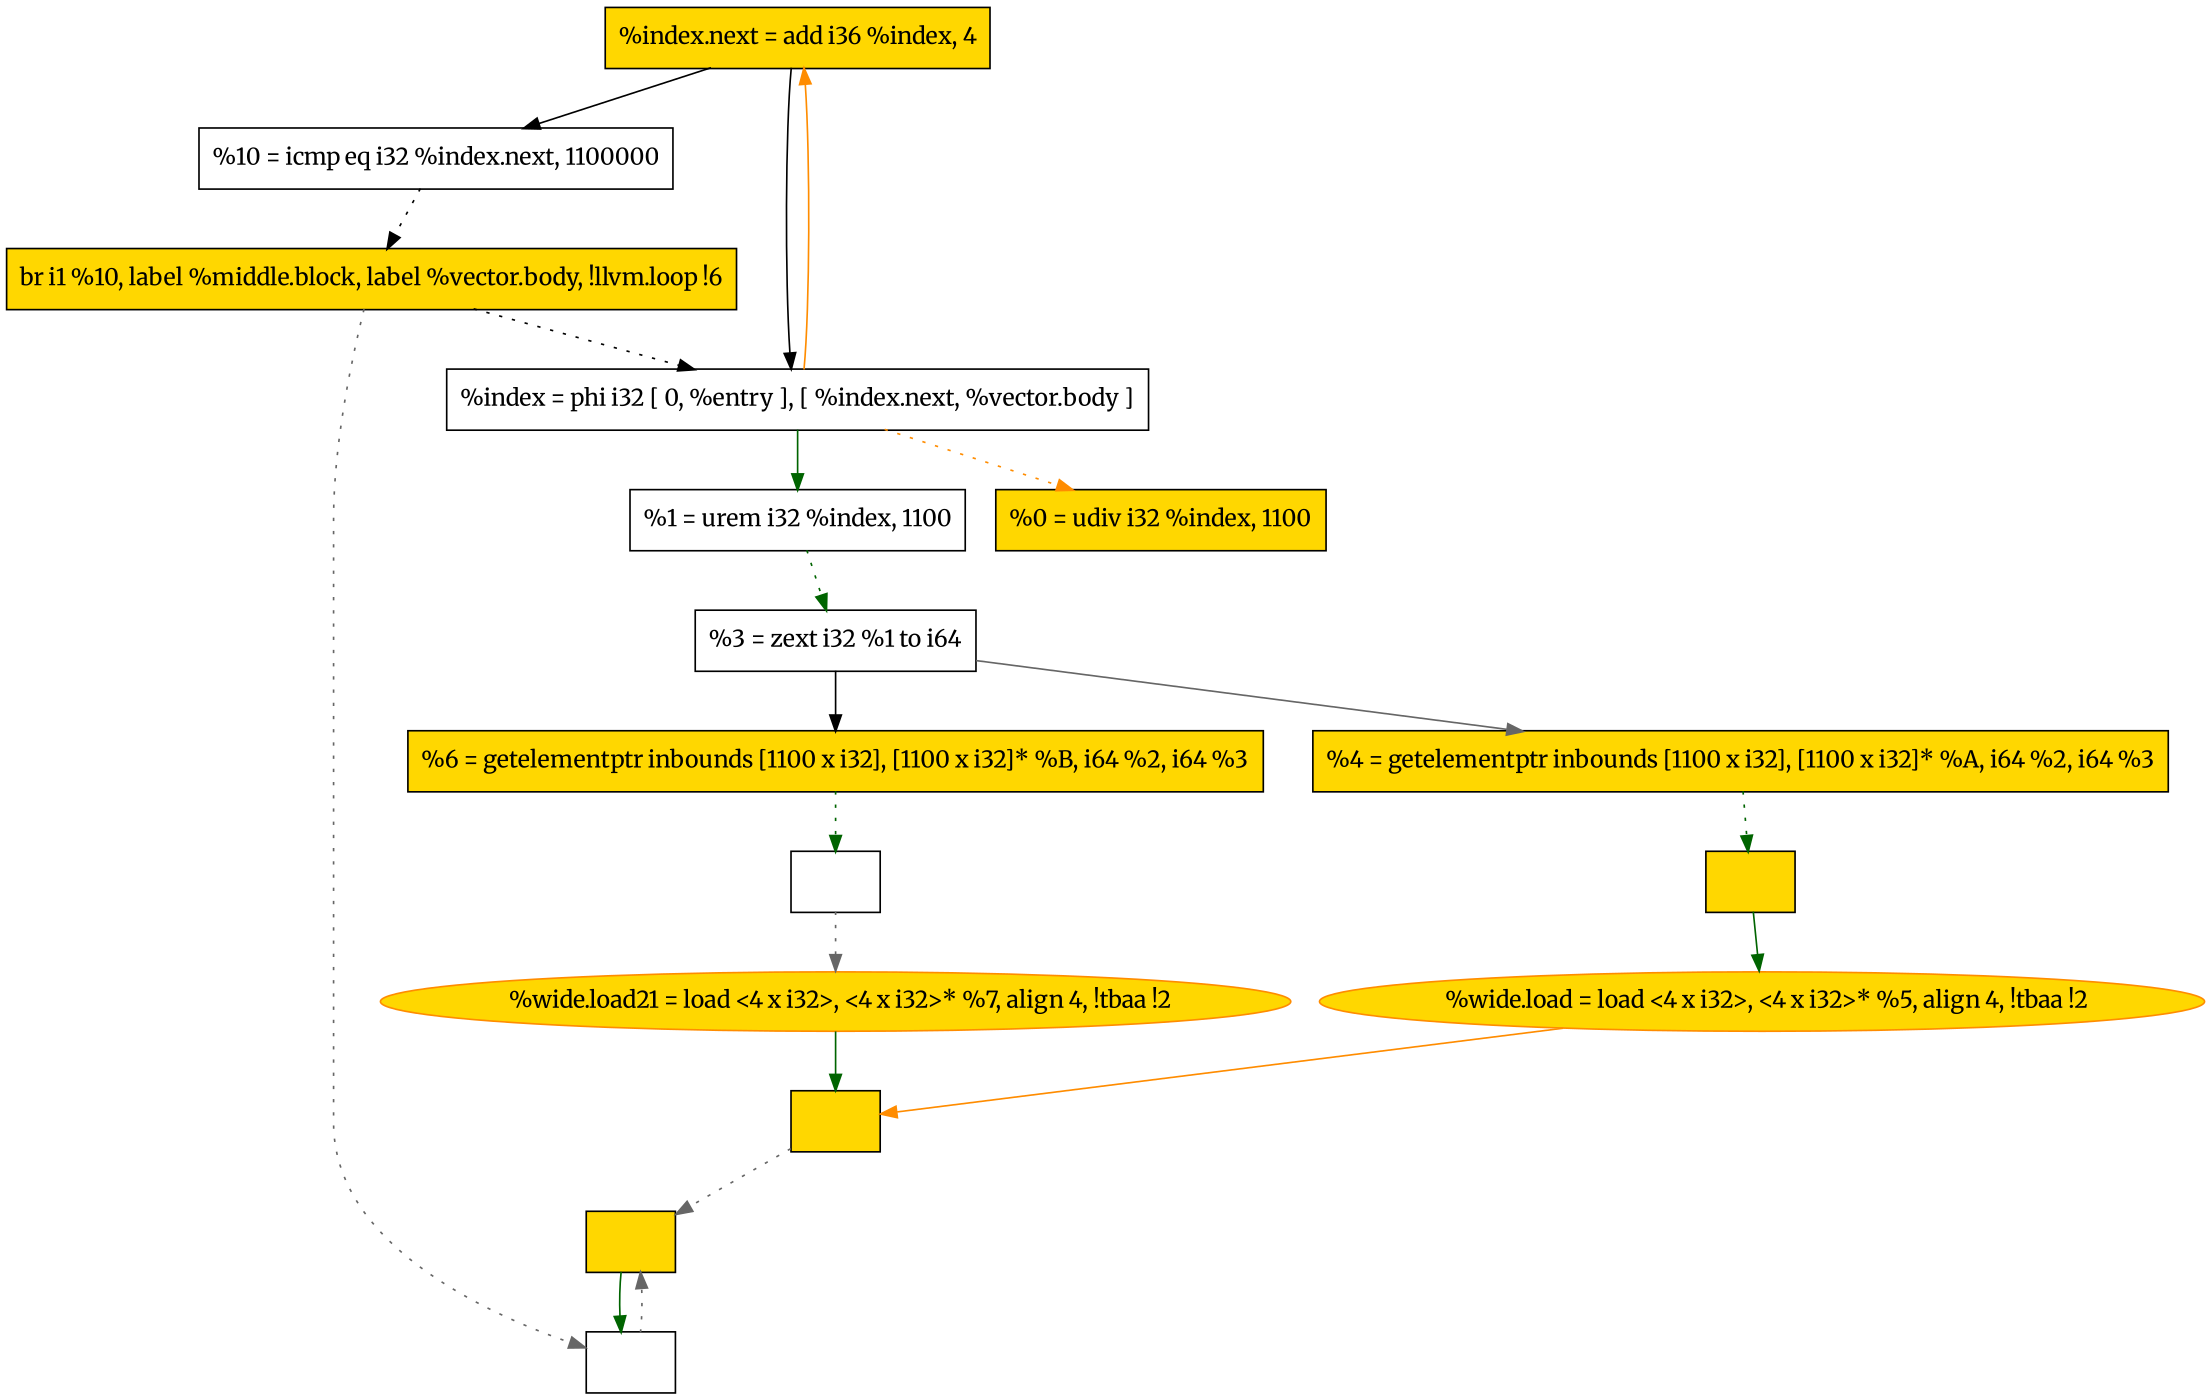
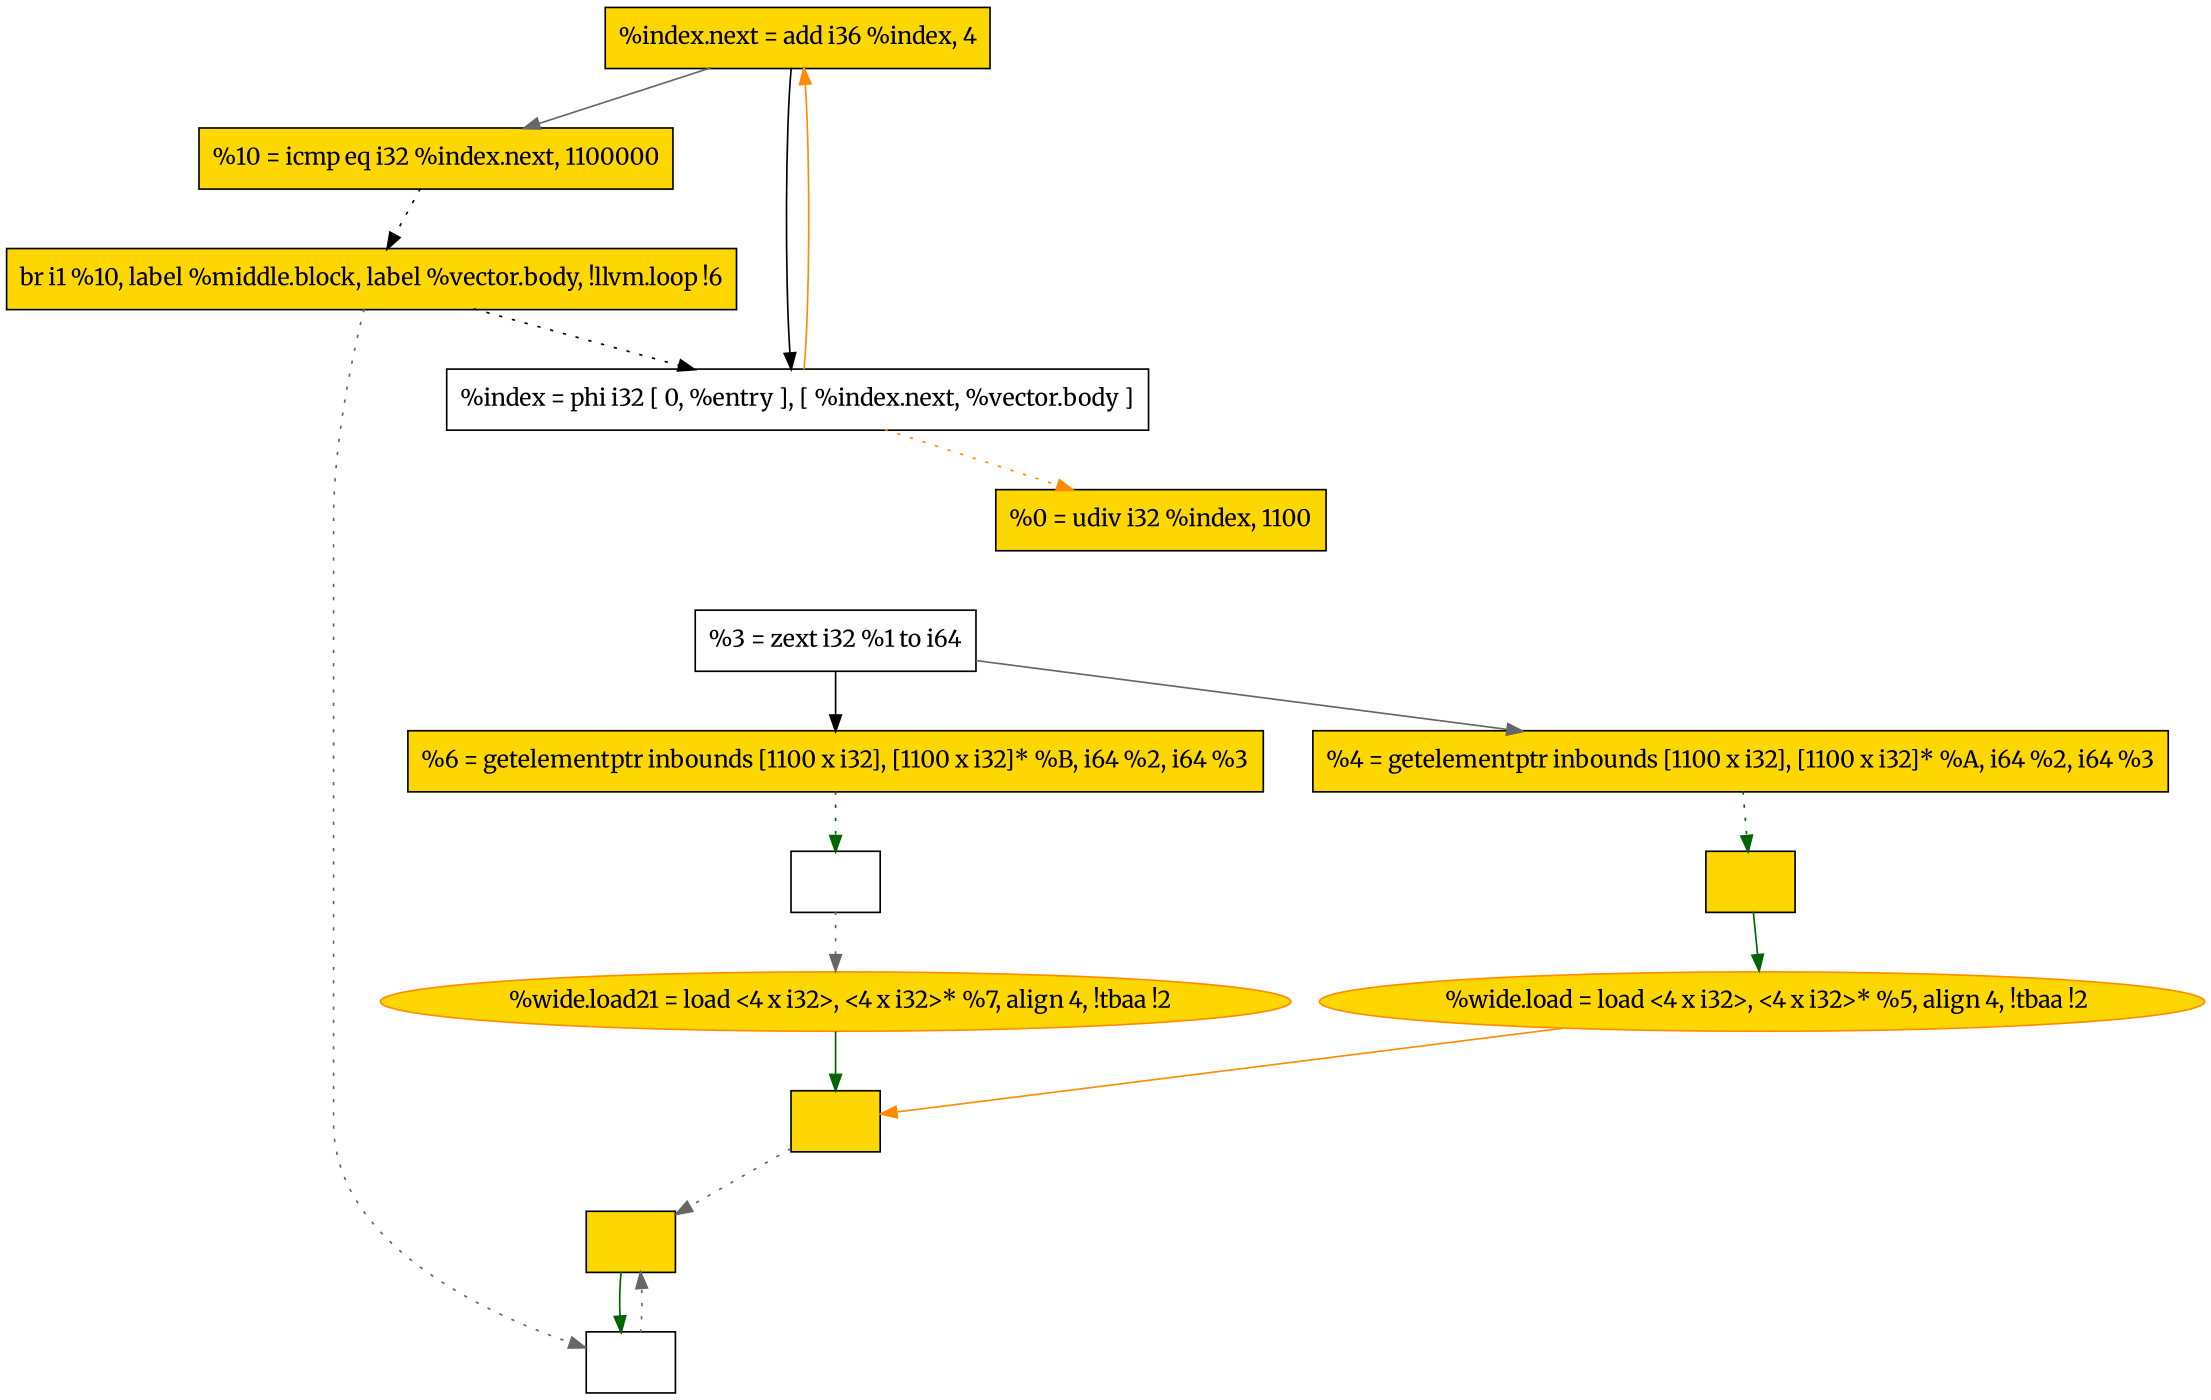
(625, 96) -> (625, 96)
(436, 159) -> (436, 159)
(798, 520) -> none
